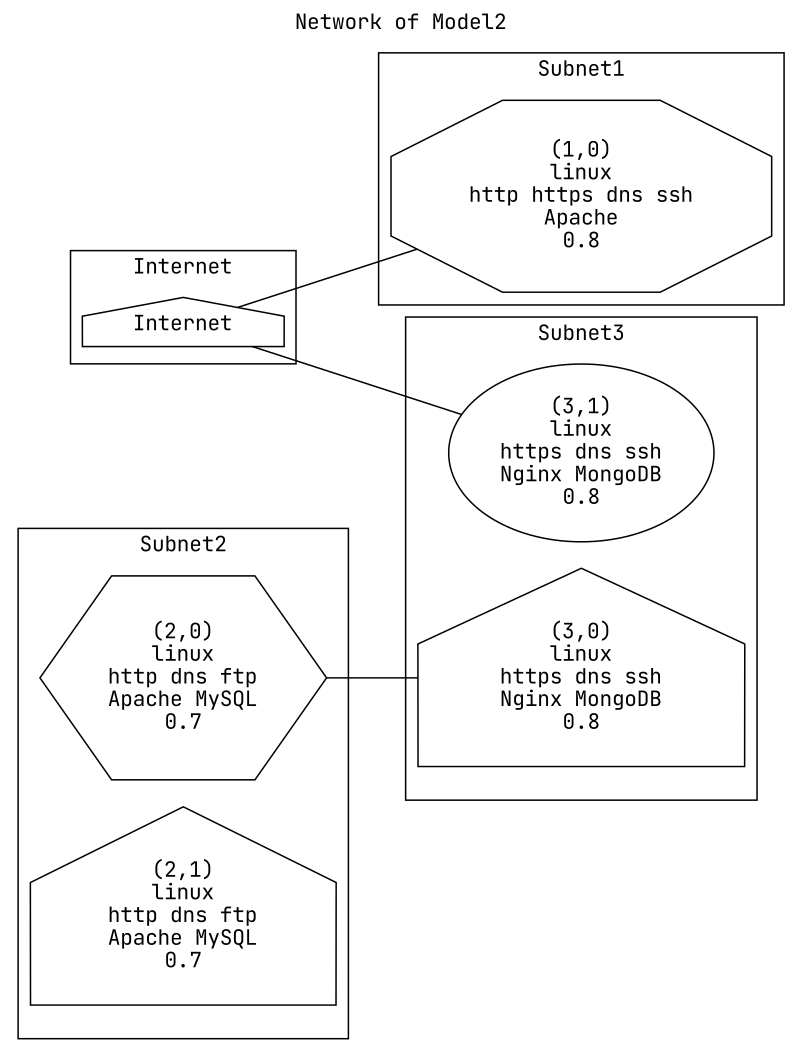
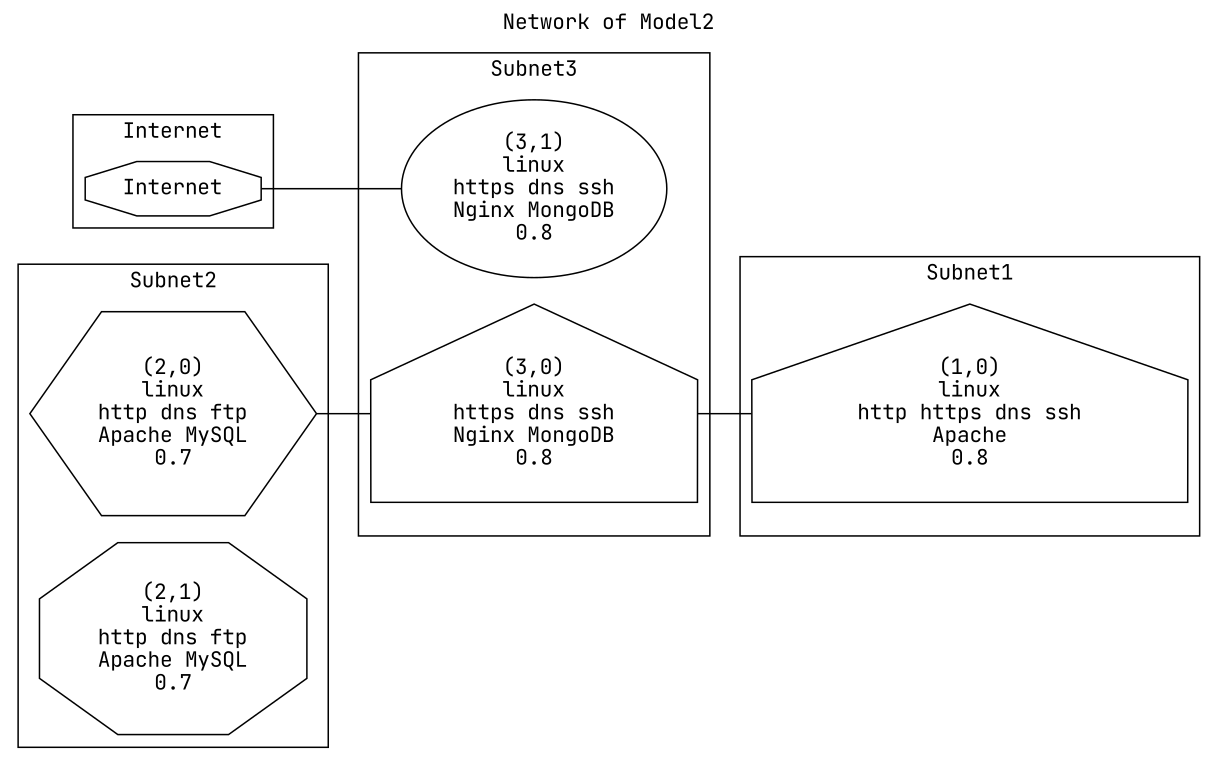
(581, 196) -> (970, 414)
(327, 278) -> (725, 414)
(183, 325) -> (173, 189)
(183, 916) -> (173, 639)
